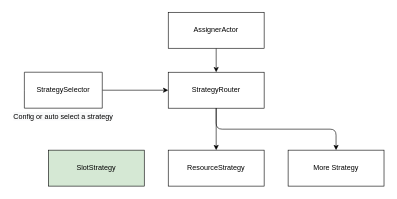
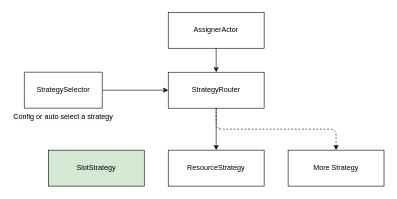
(283, 129) -> (283, 129)
